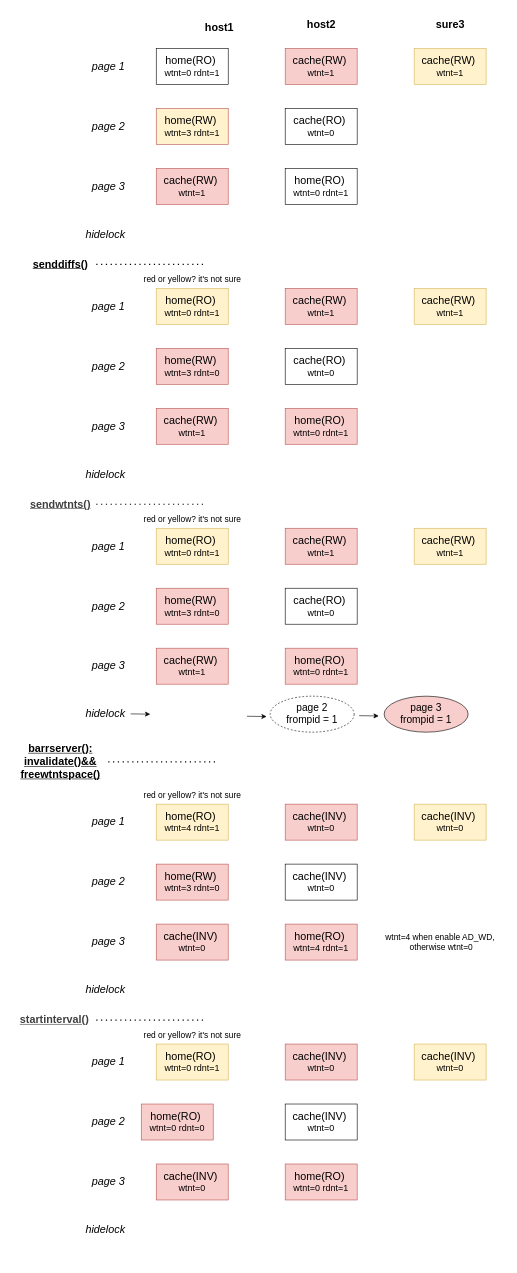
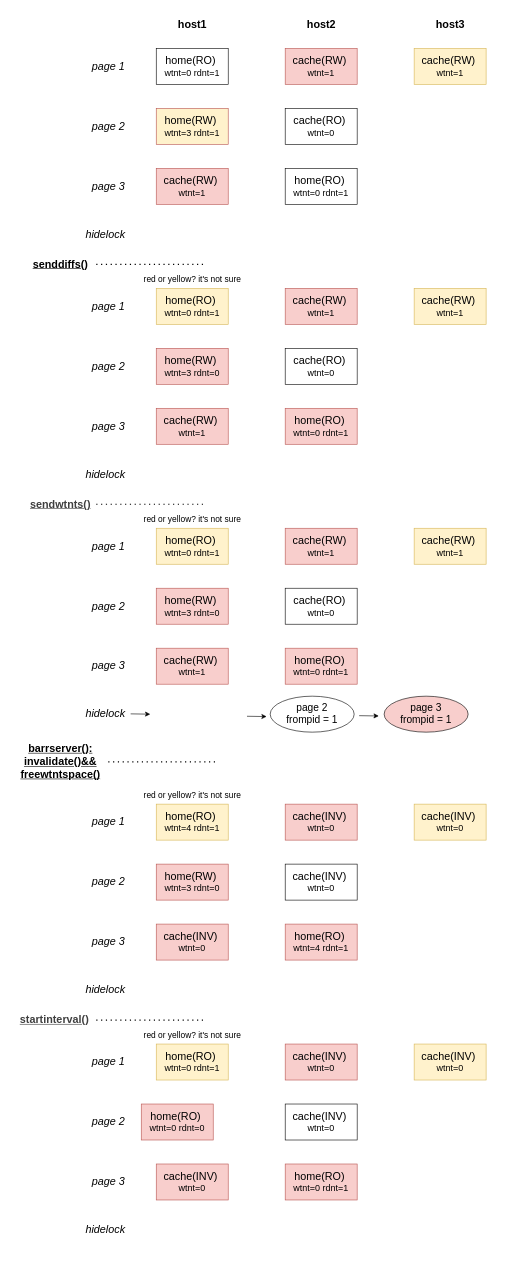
(451, 24) -> (451, 24)
(219, 27) -> (192, 24)
(312, 714) -> (312, 714)
(441, 942) -> none
